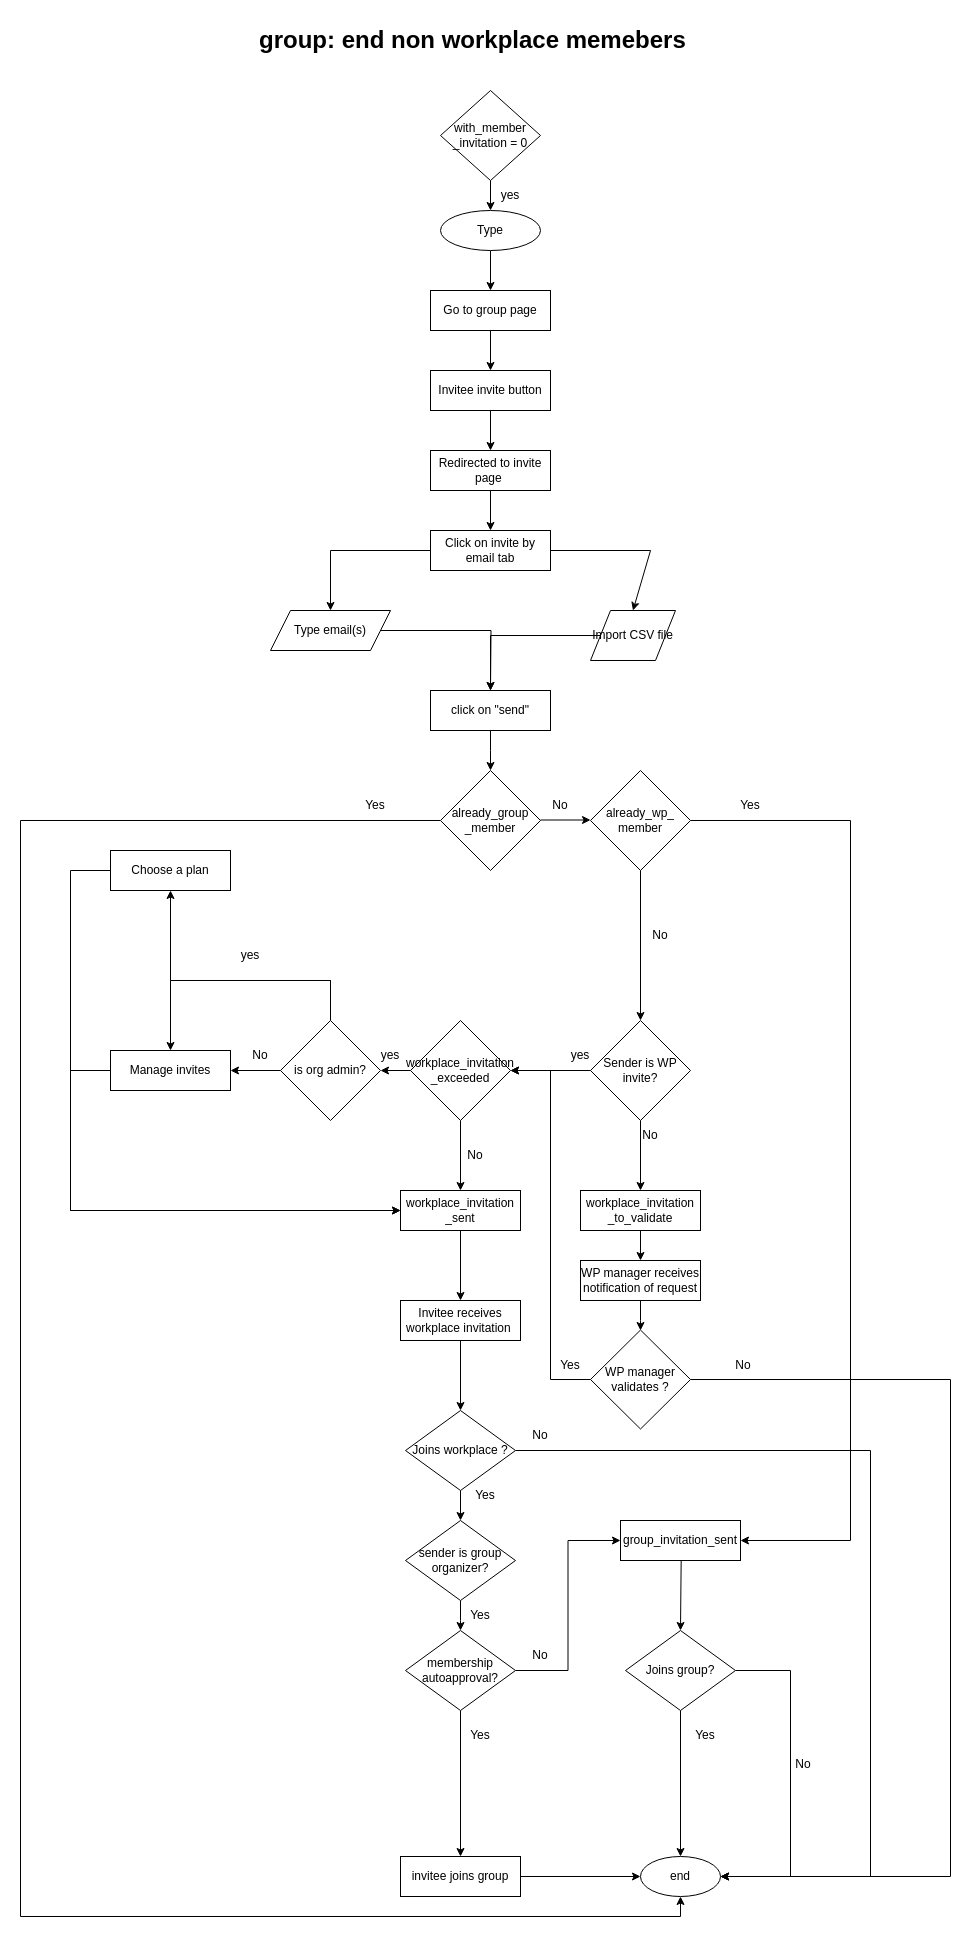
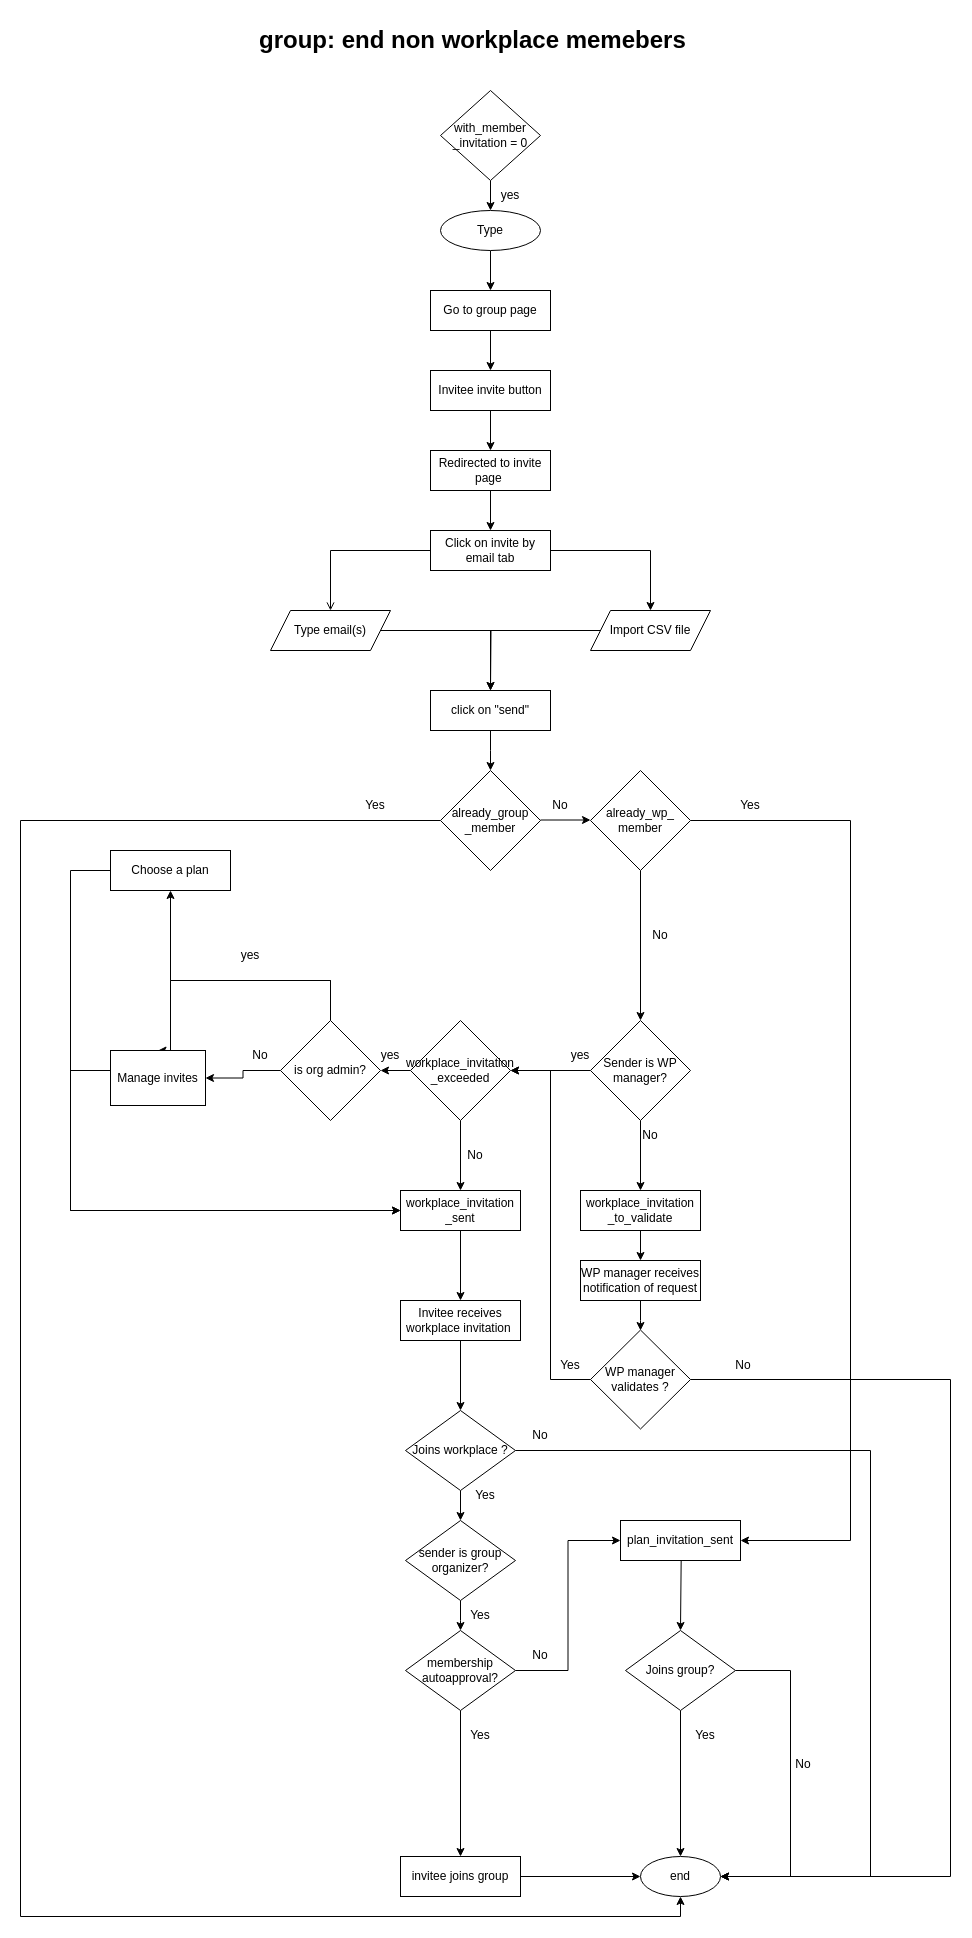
(331, 602) -> (331, 604)
(633, 636) -> (651, 631)
(171, 1071) -> (158, 1078)
(641, 1071) -> (641, 1071)
(681, 1541) -> (681, 1541)
